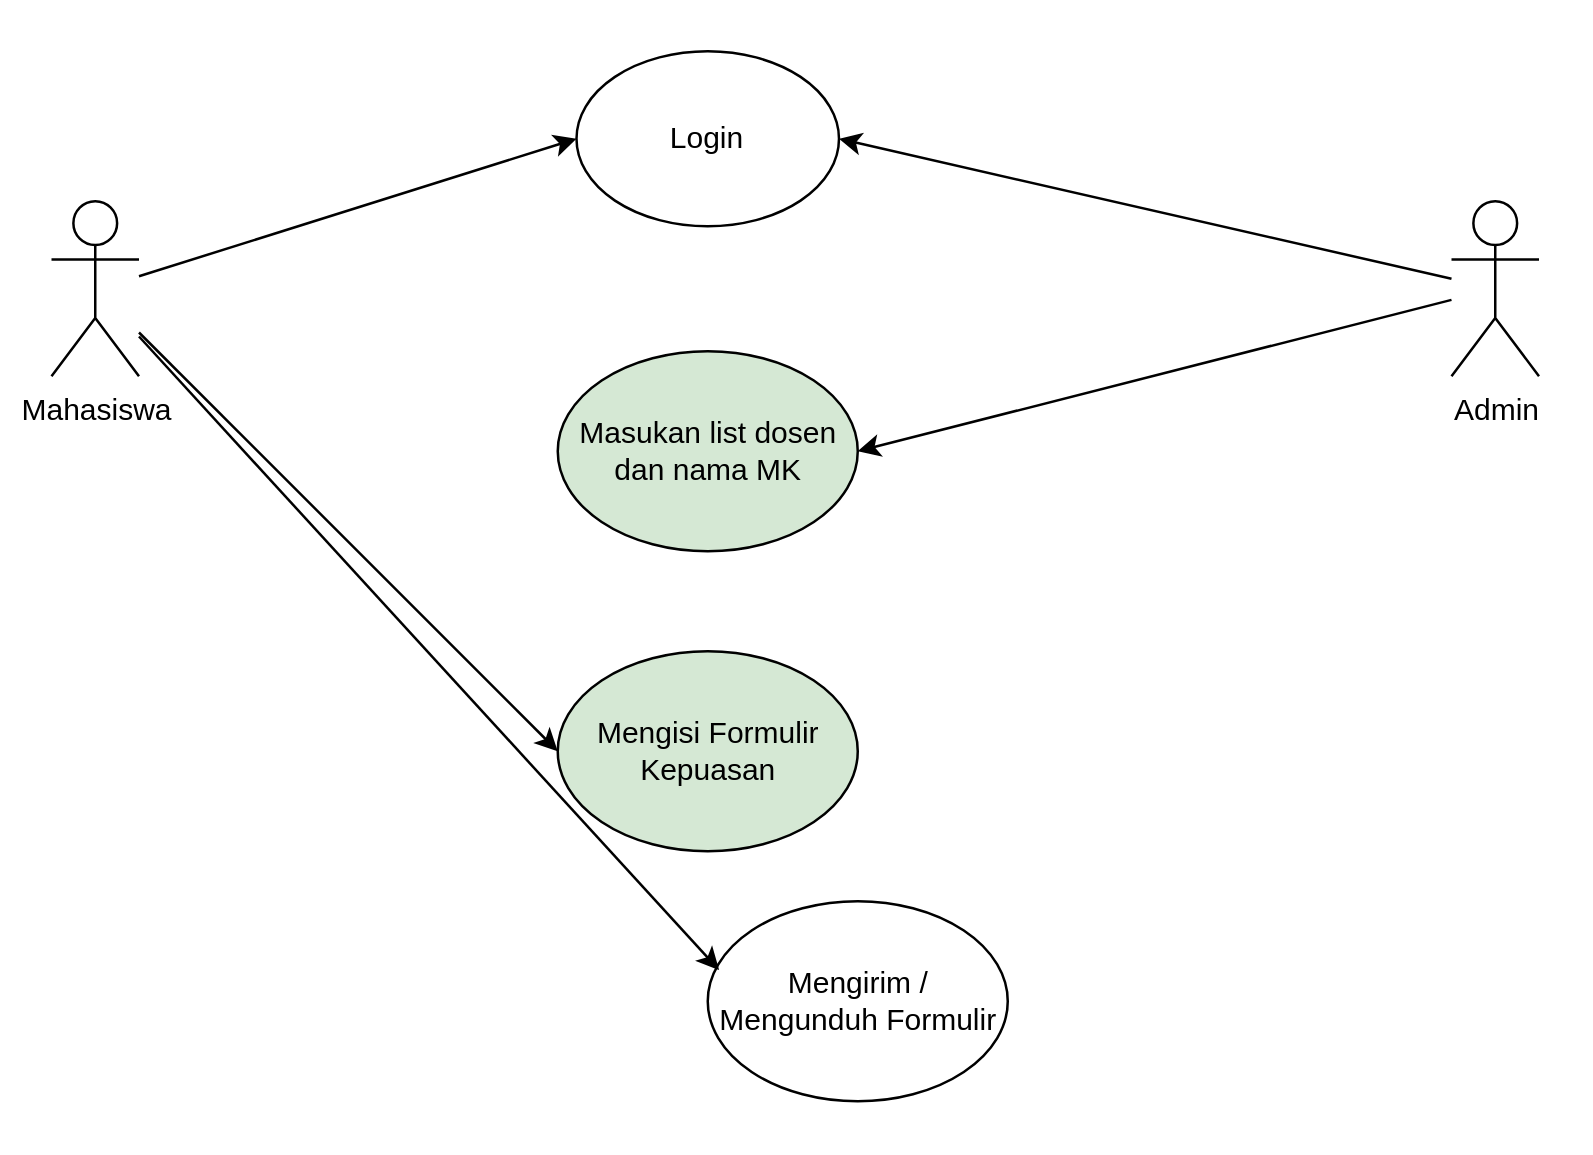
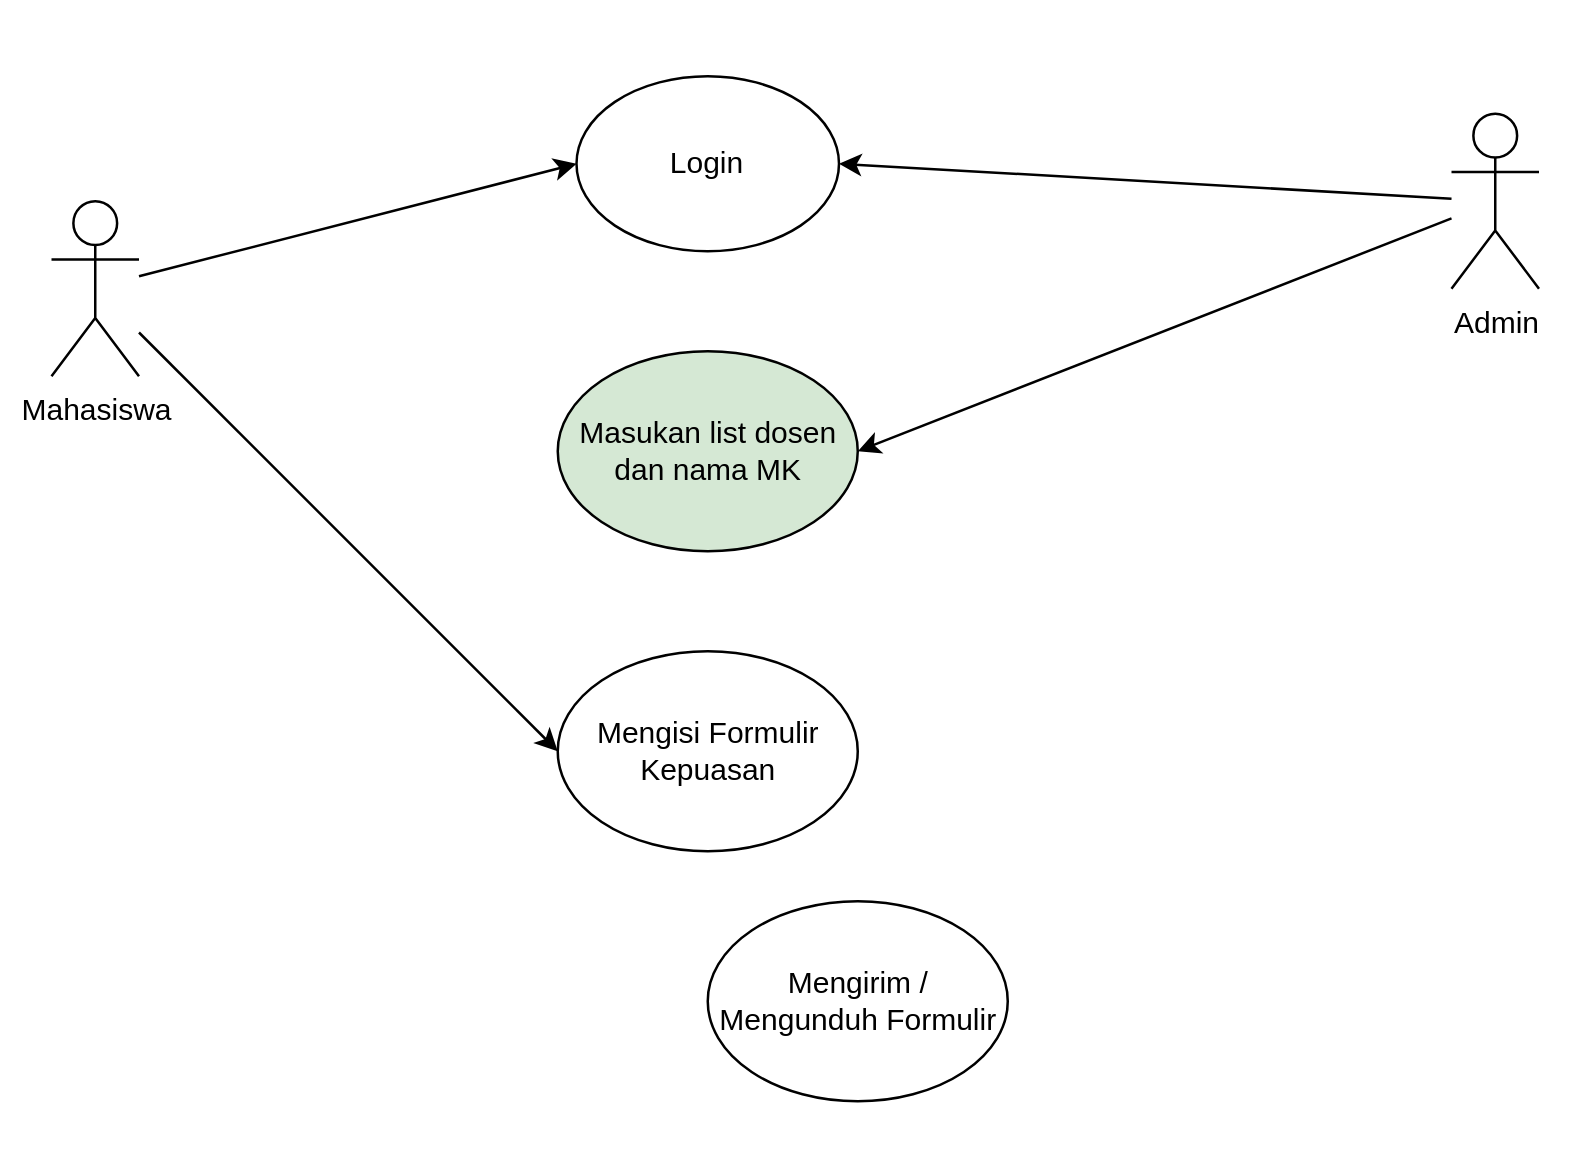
(708, 139) -> (708, 164)
(1495, 289) -> (1495, 201)
(432, 657) -> none
(708, 751) -> (708, 751)
